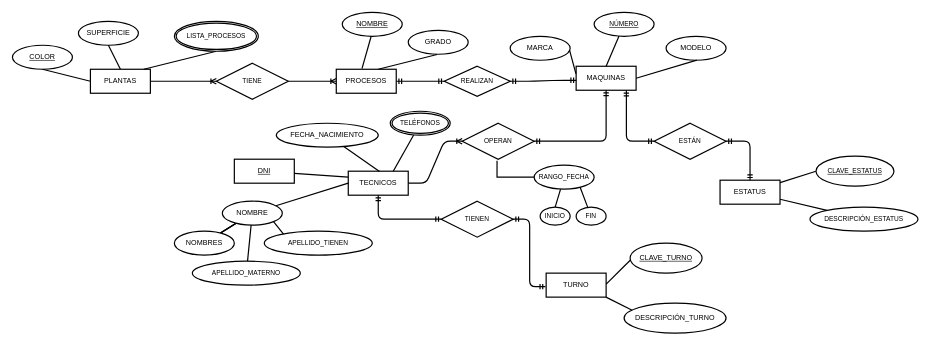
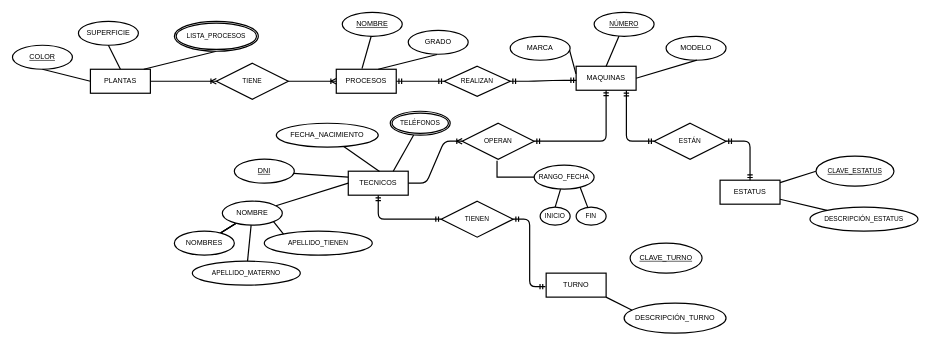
(264, 171) -> (264, 171)
(619, 272) -> none
